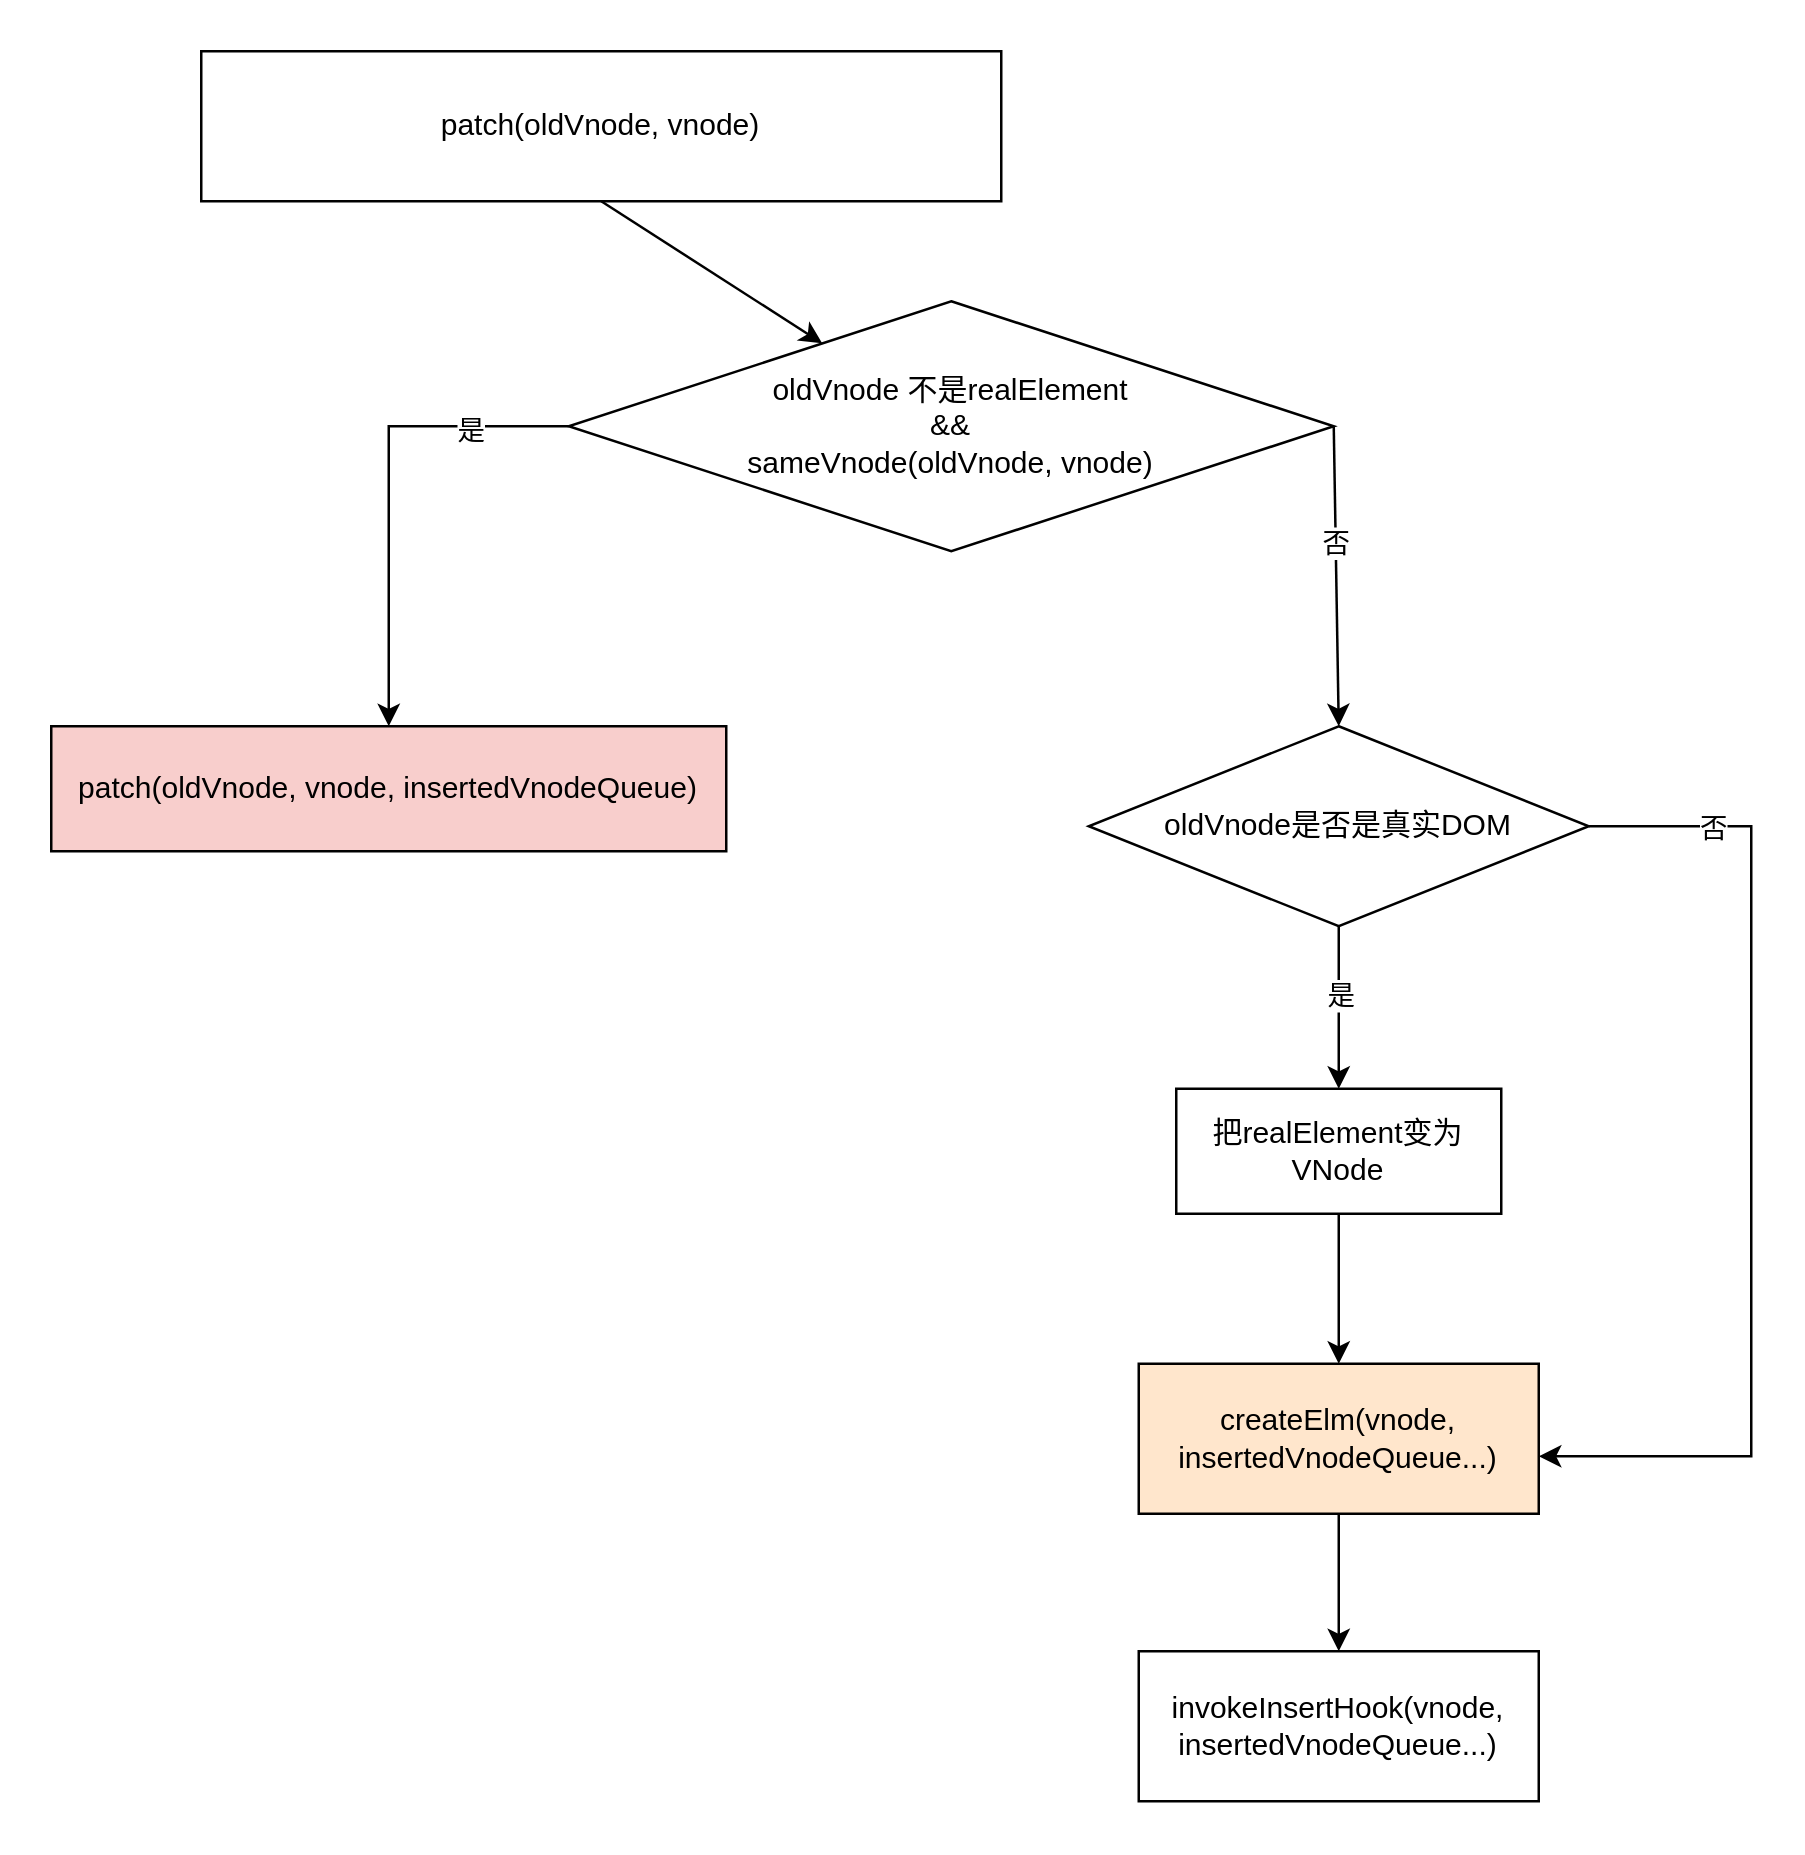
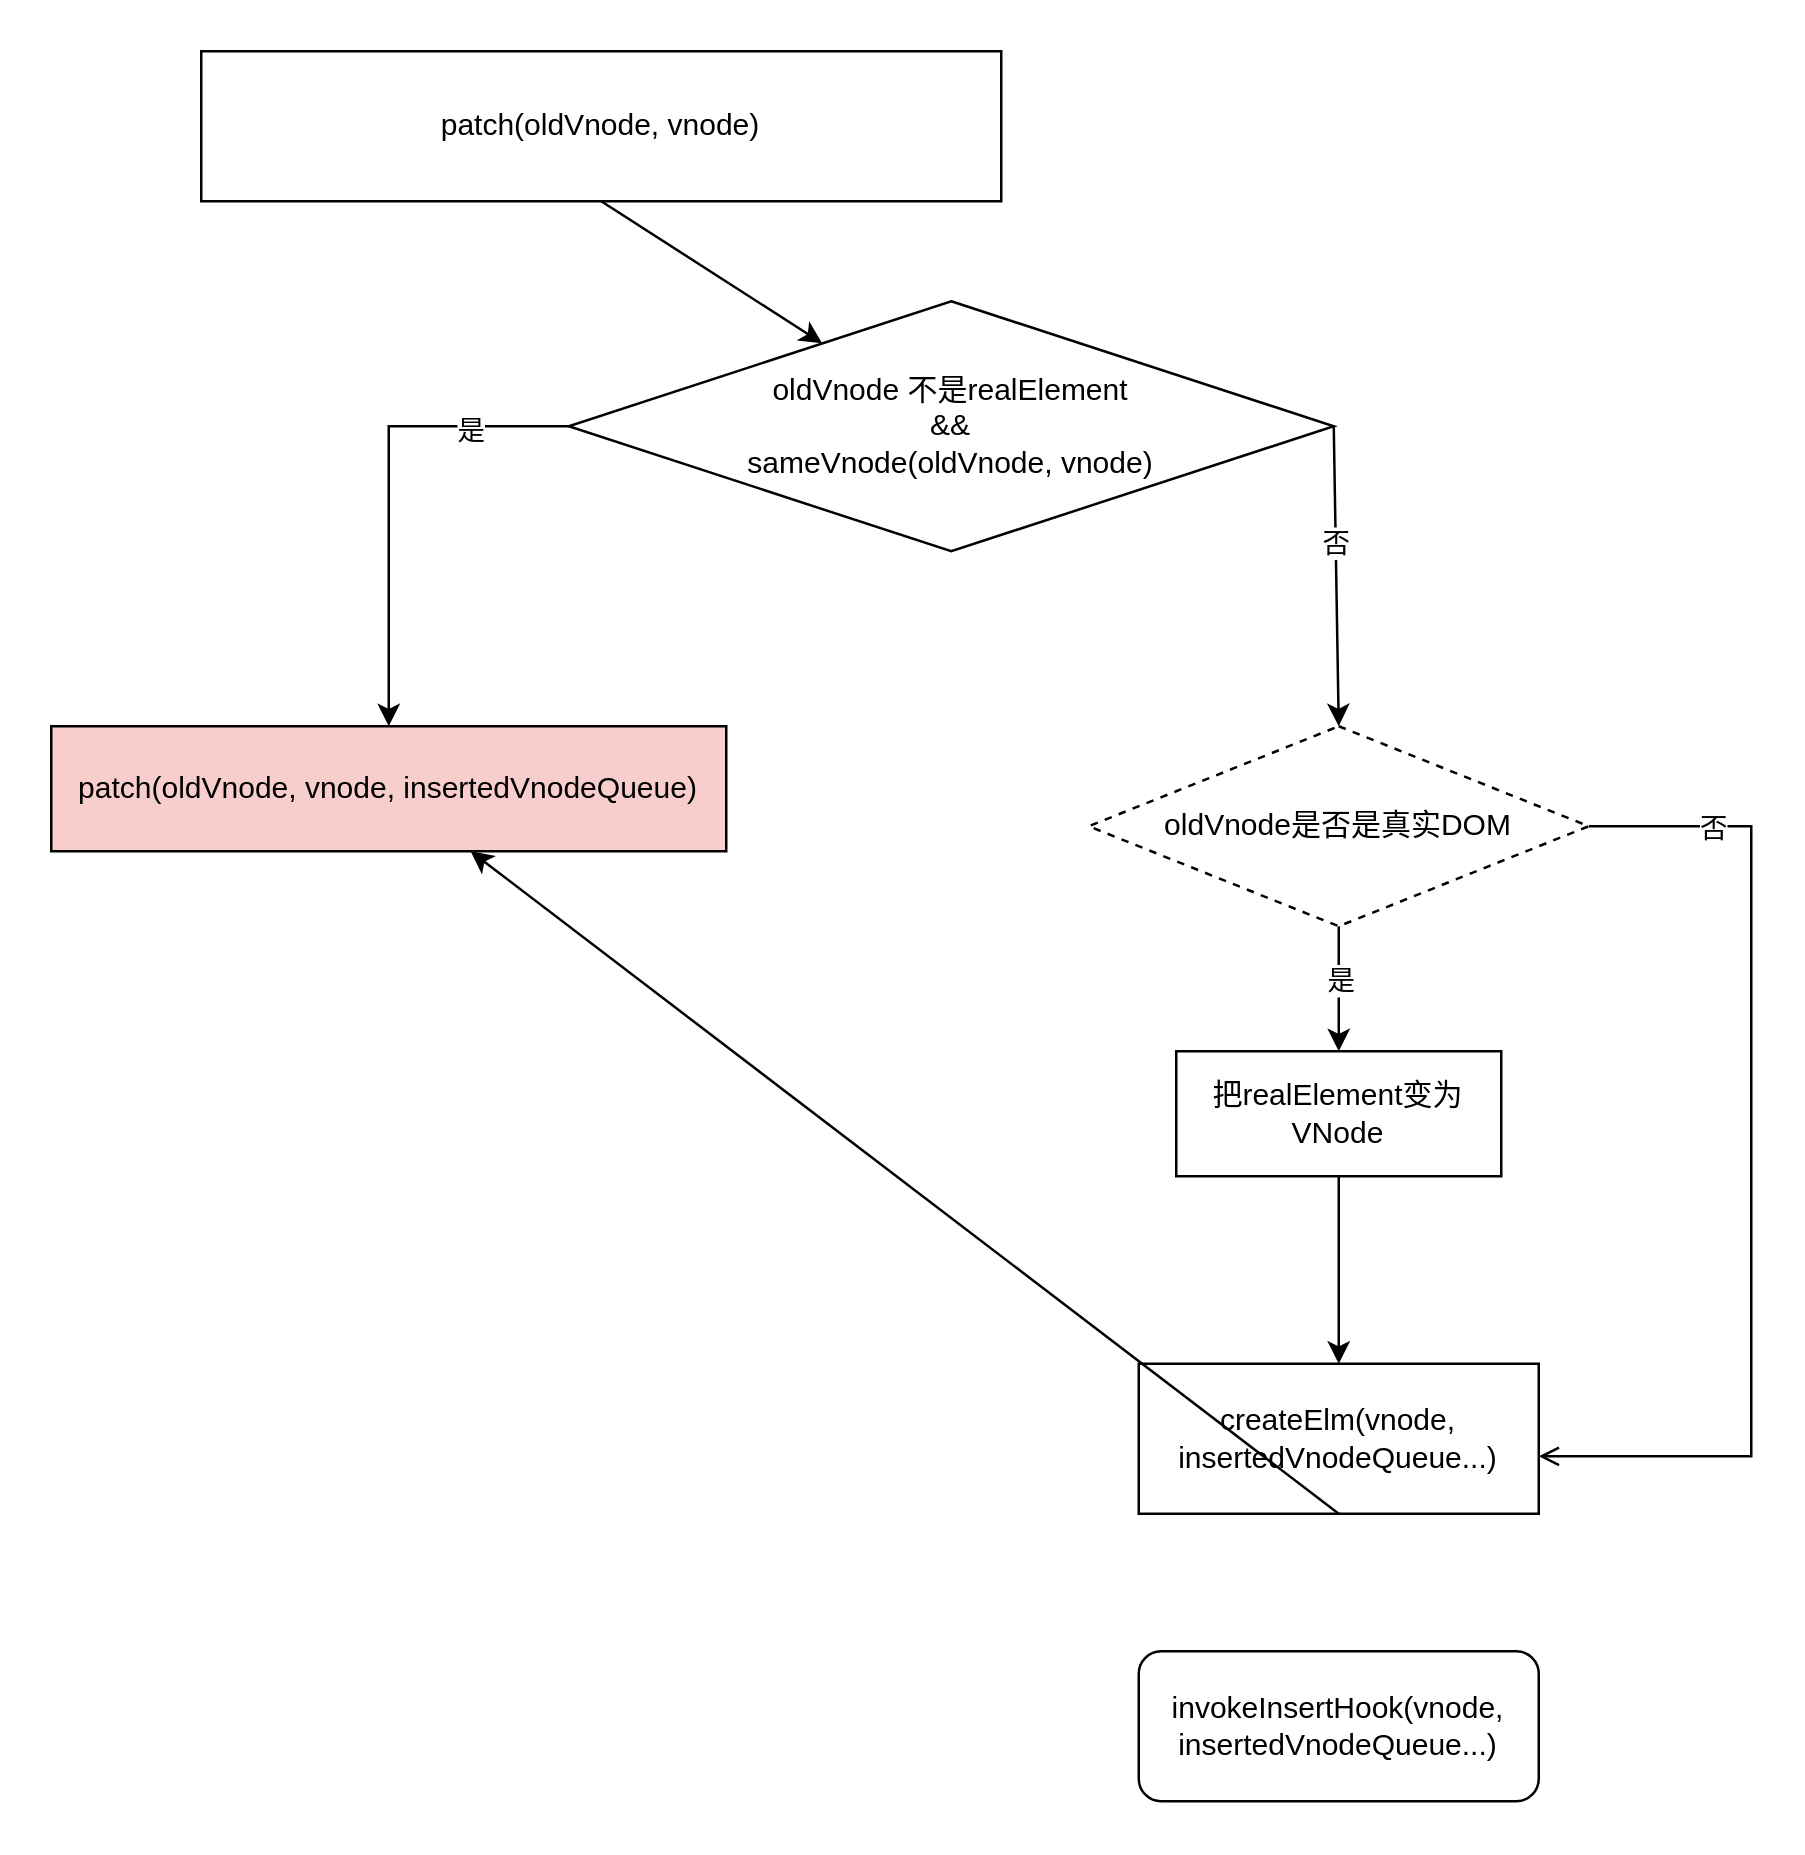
(1339, 826) -> (1339, 826)
(1339, 1151) -> (1339, 1114)
(1339, 1439) -> (1339, 1439)
(1557, 1456) -> (1552, 1456)
(1339, 1574) -> (911, 1187)
(1339, 1726) -> (1339, 1726)
